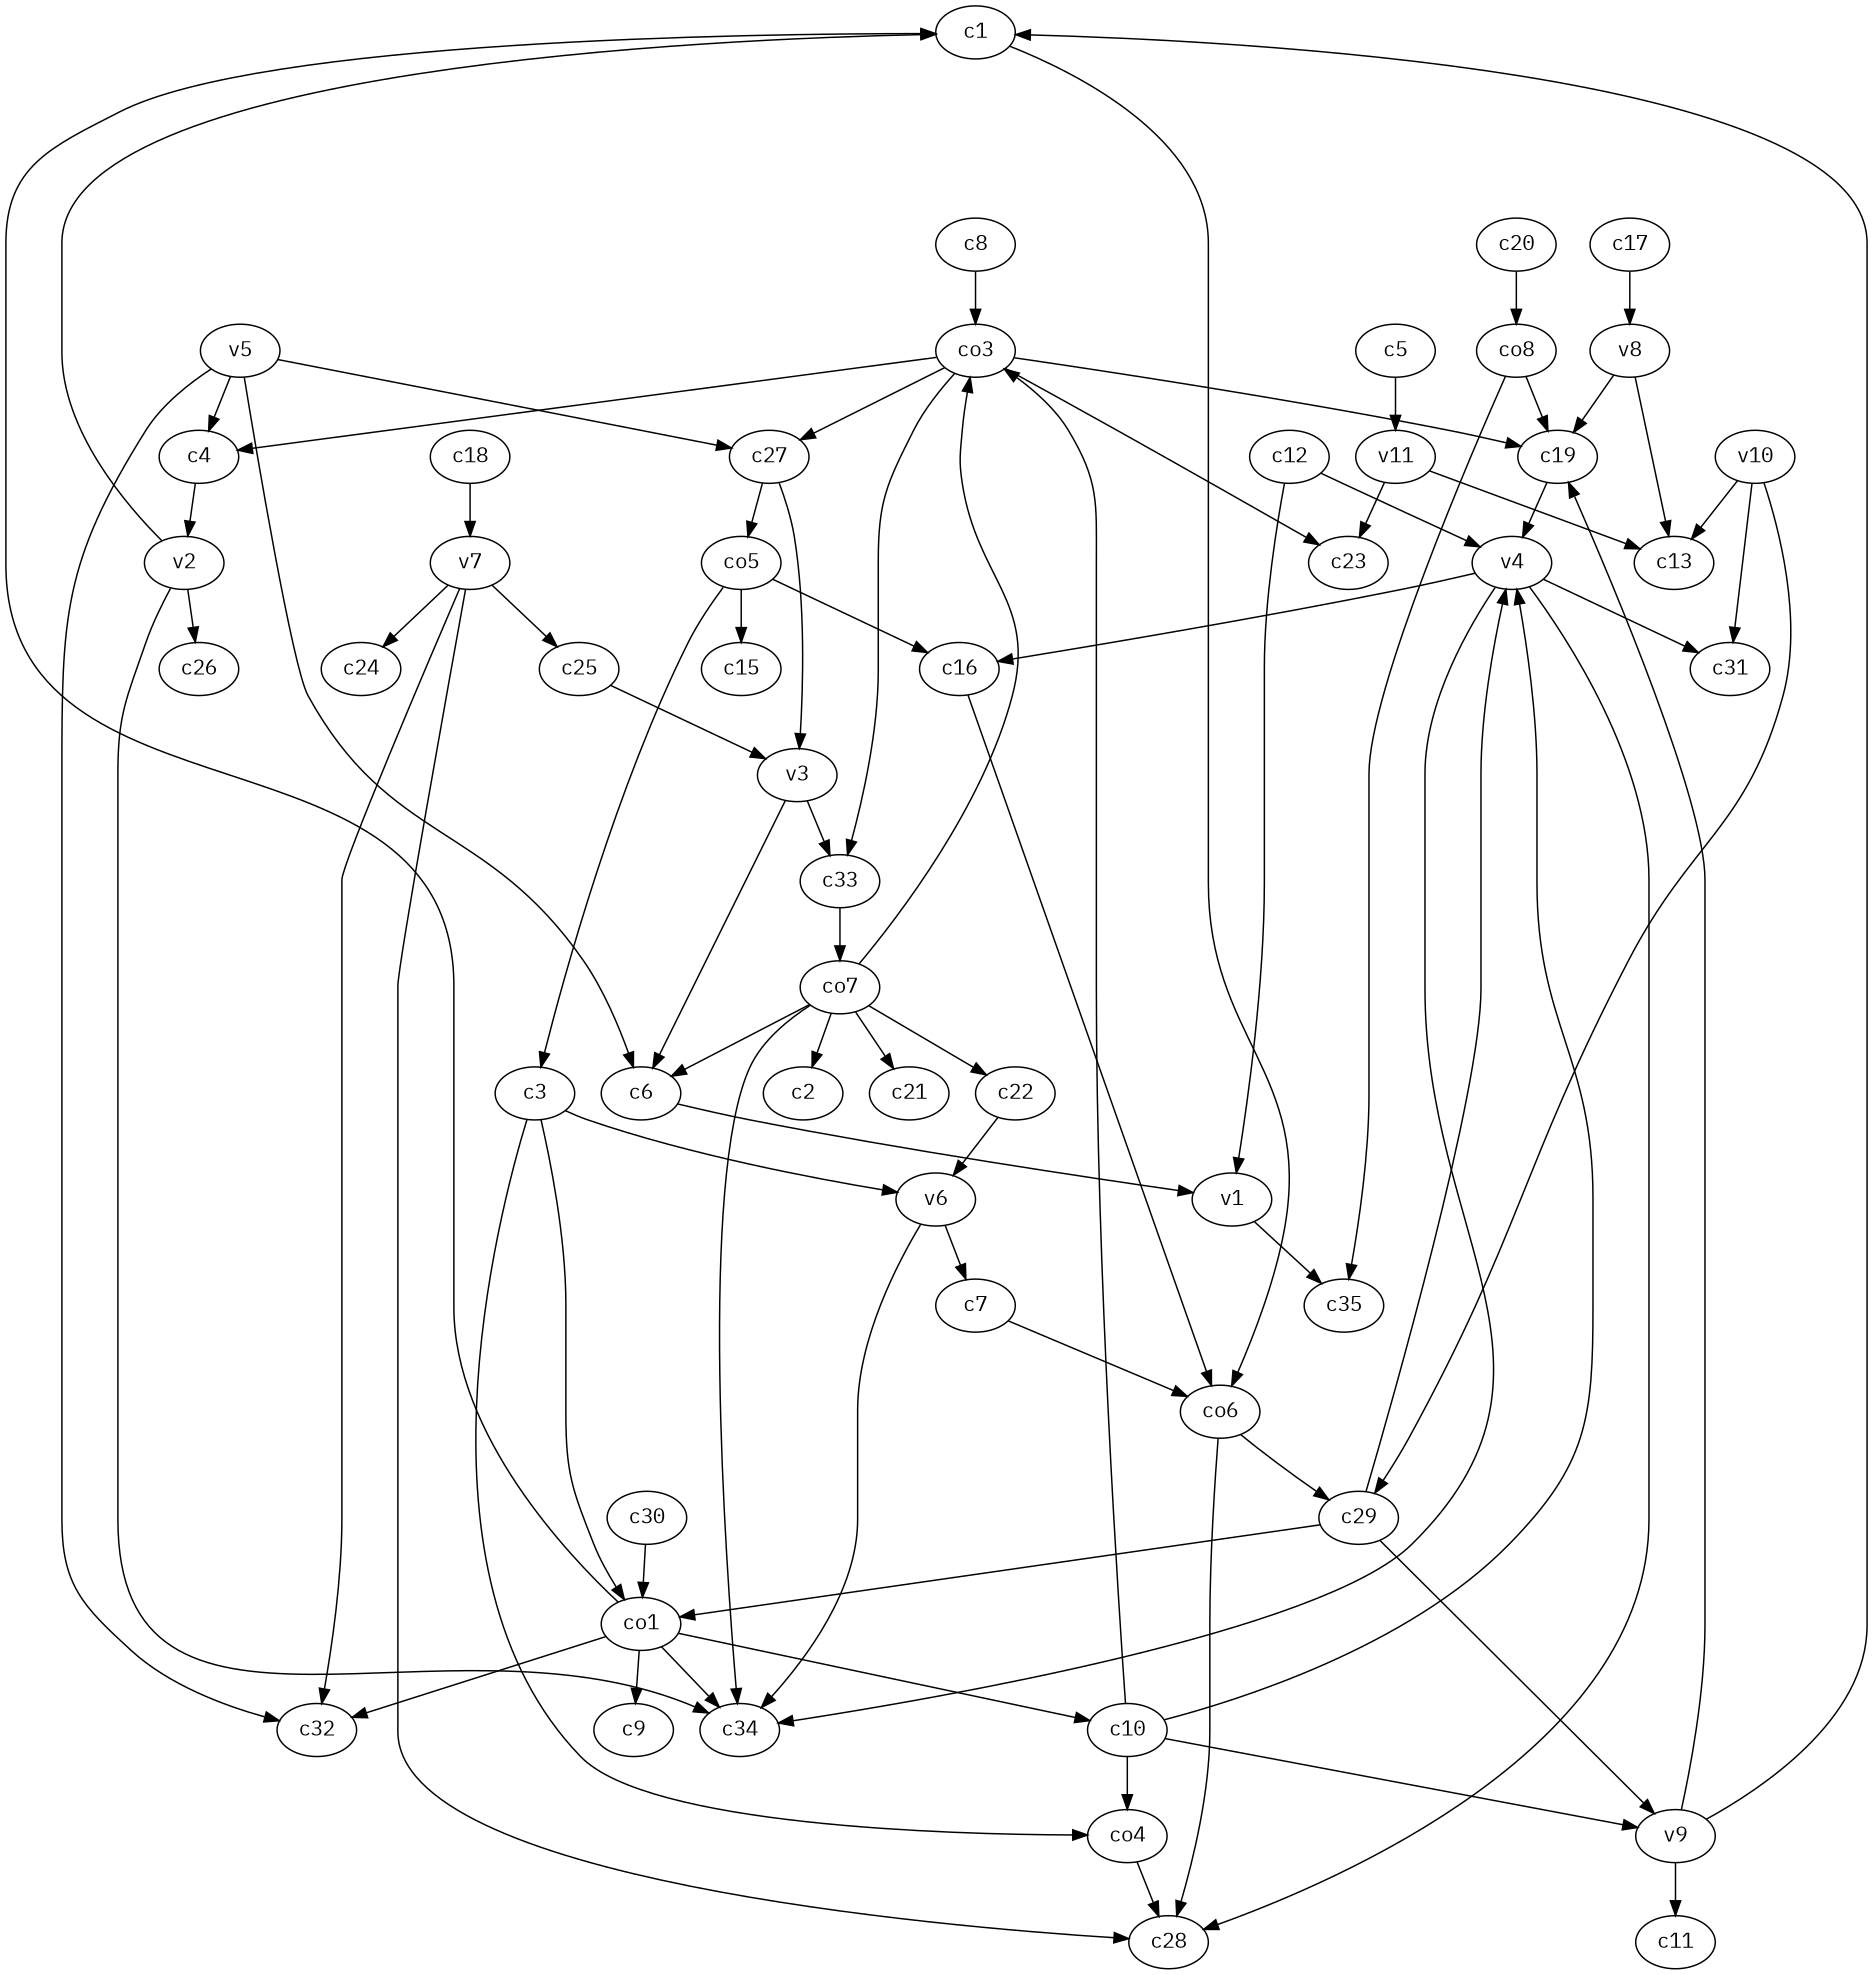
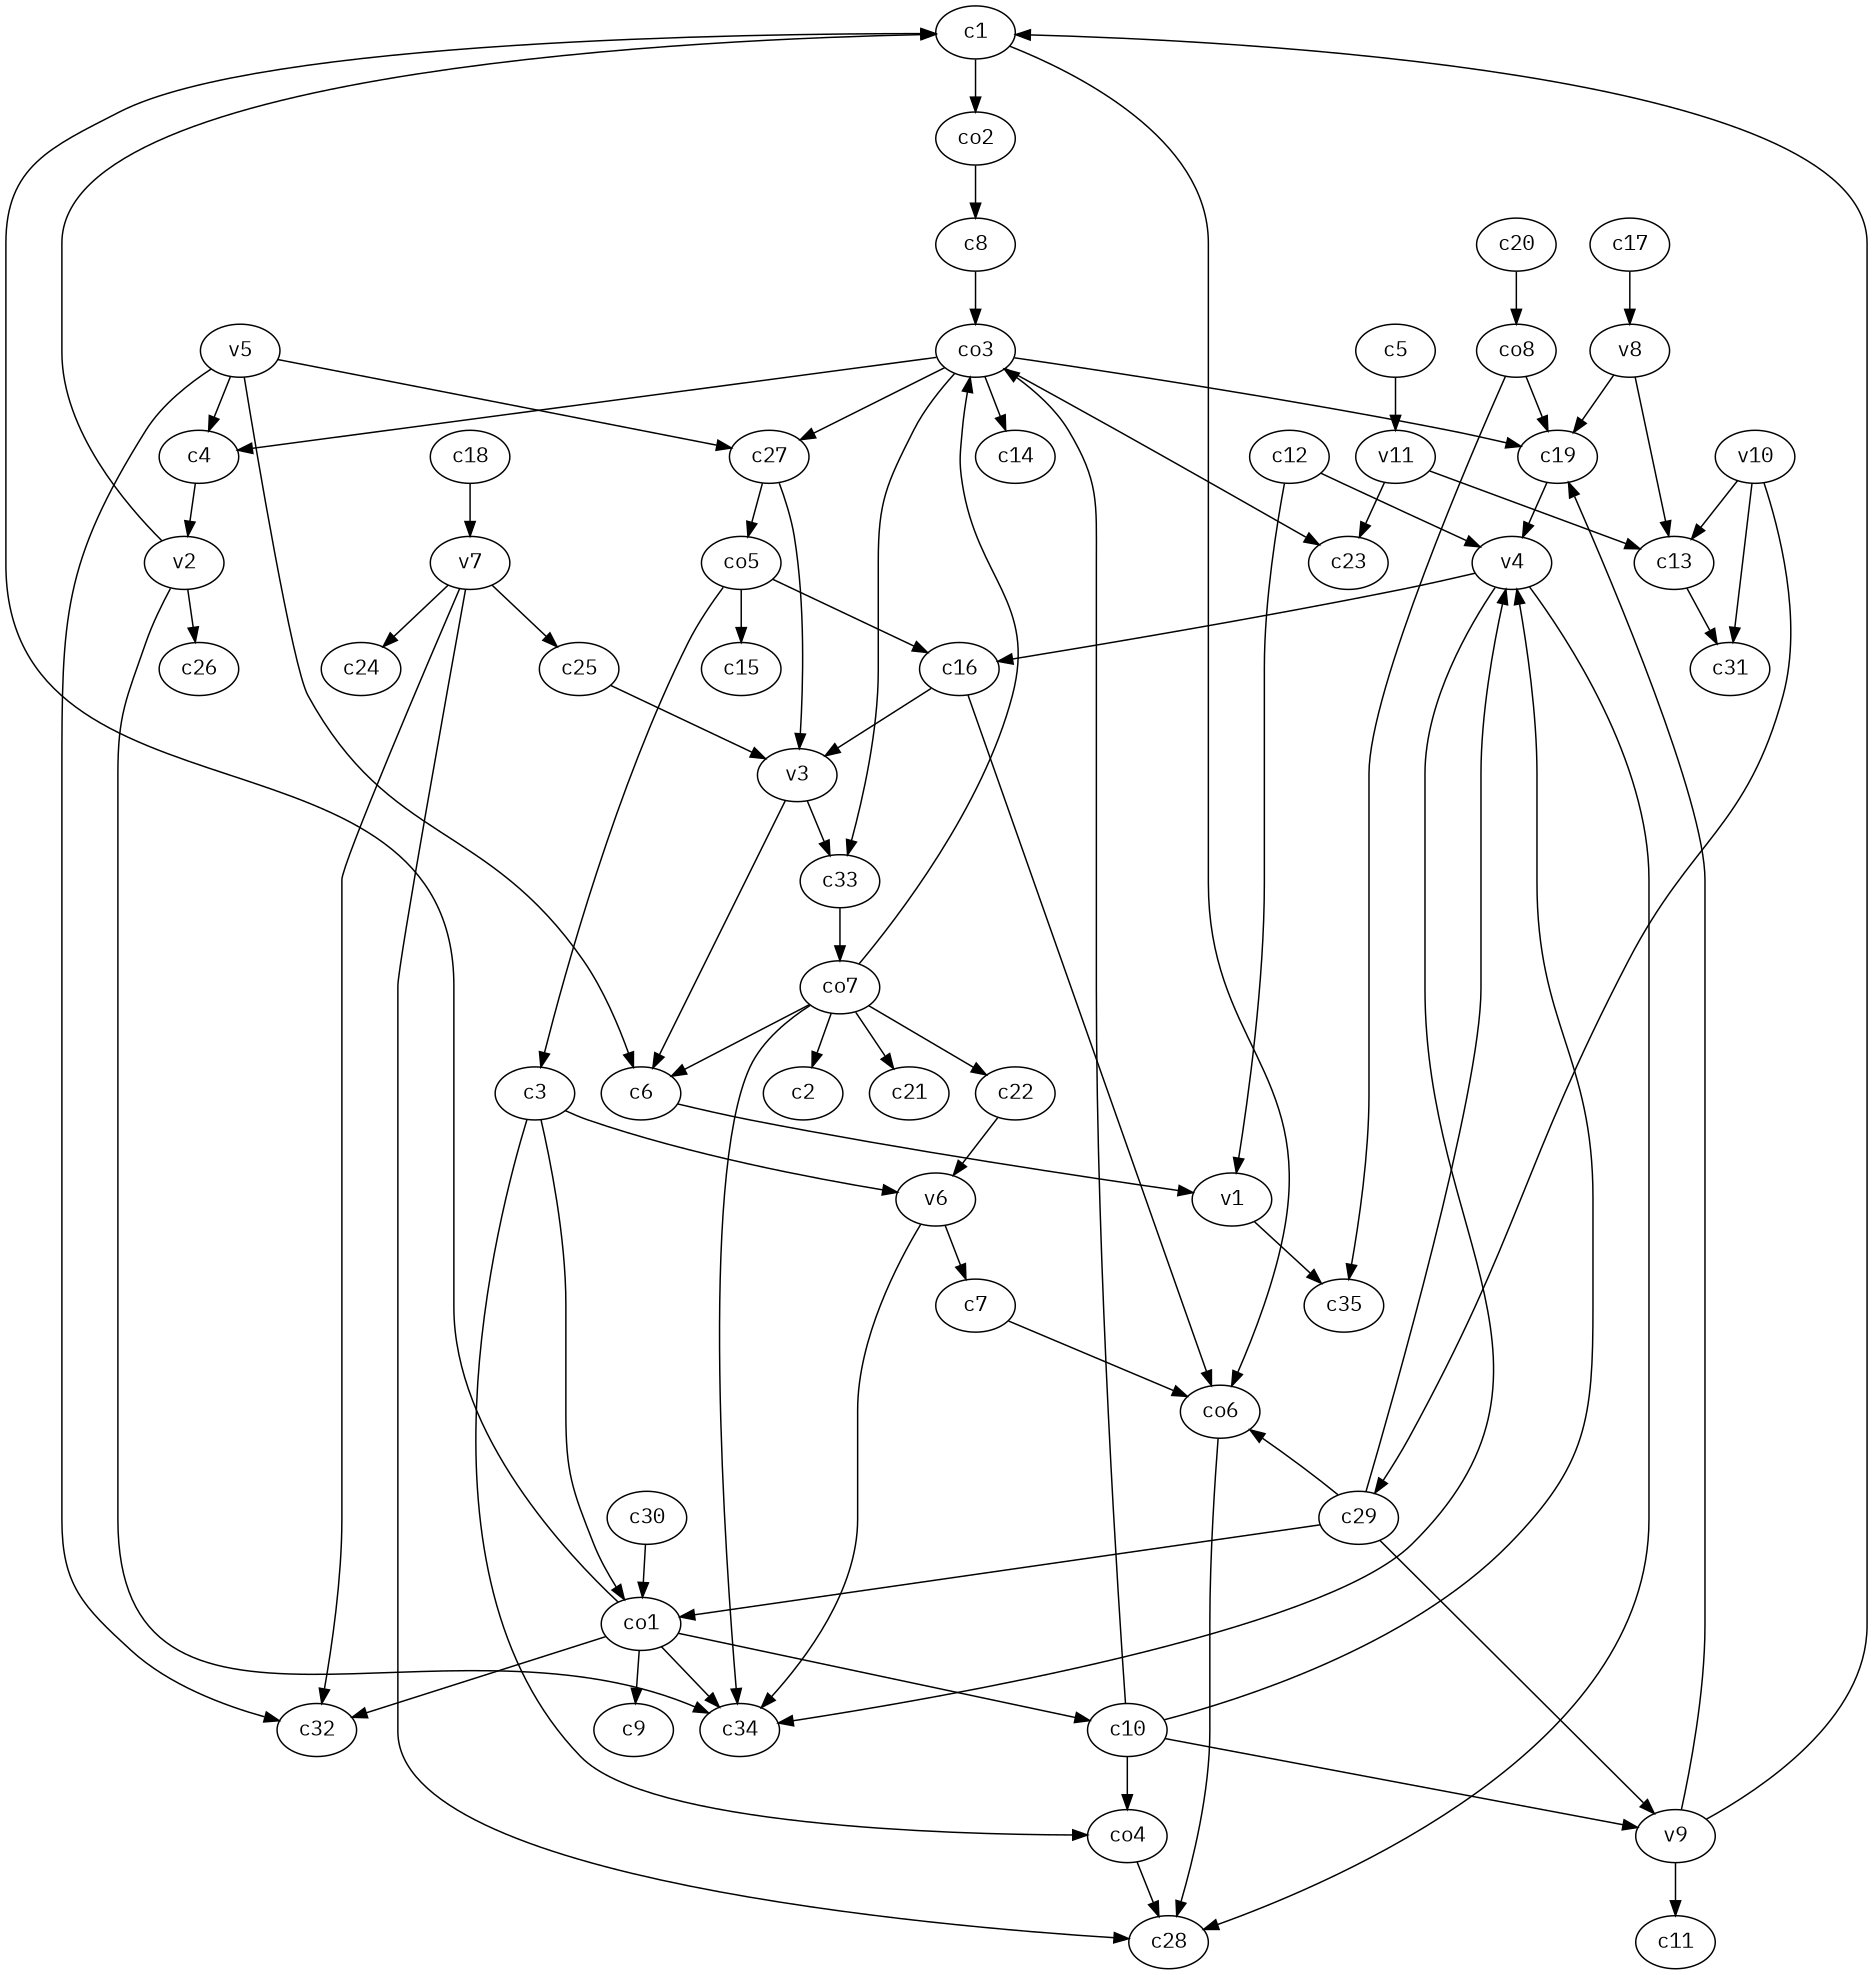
none -> (976, 139)
none -> (1015, 457)
(1611, 611) -> (1698, 609)
none -> (884, 718)
(1278, 1464) -> (1301, 1466)
